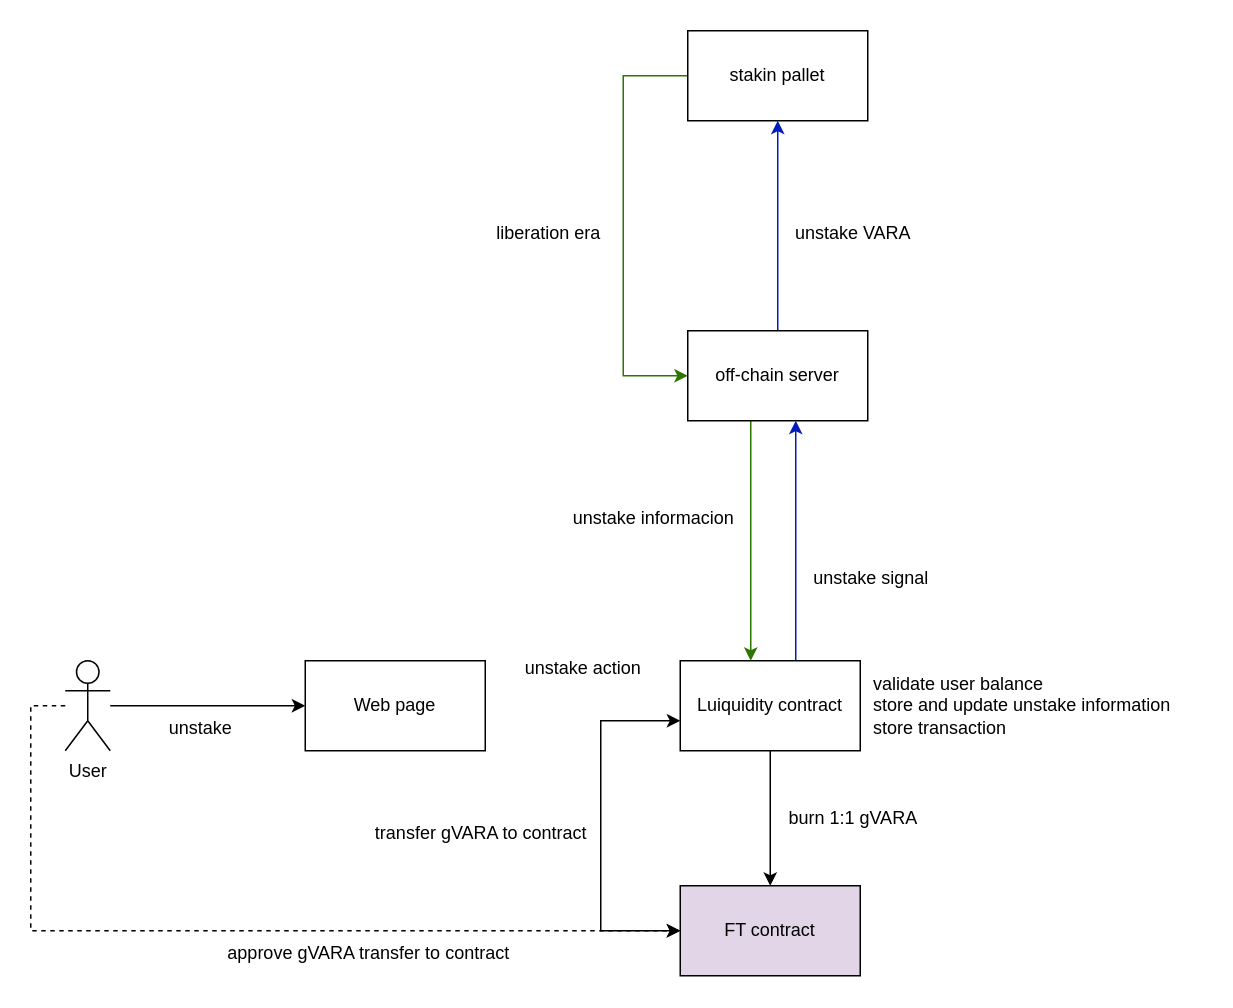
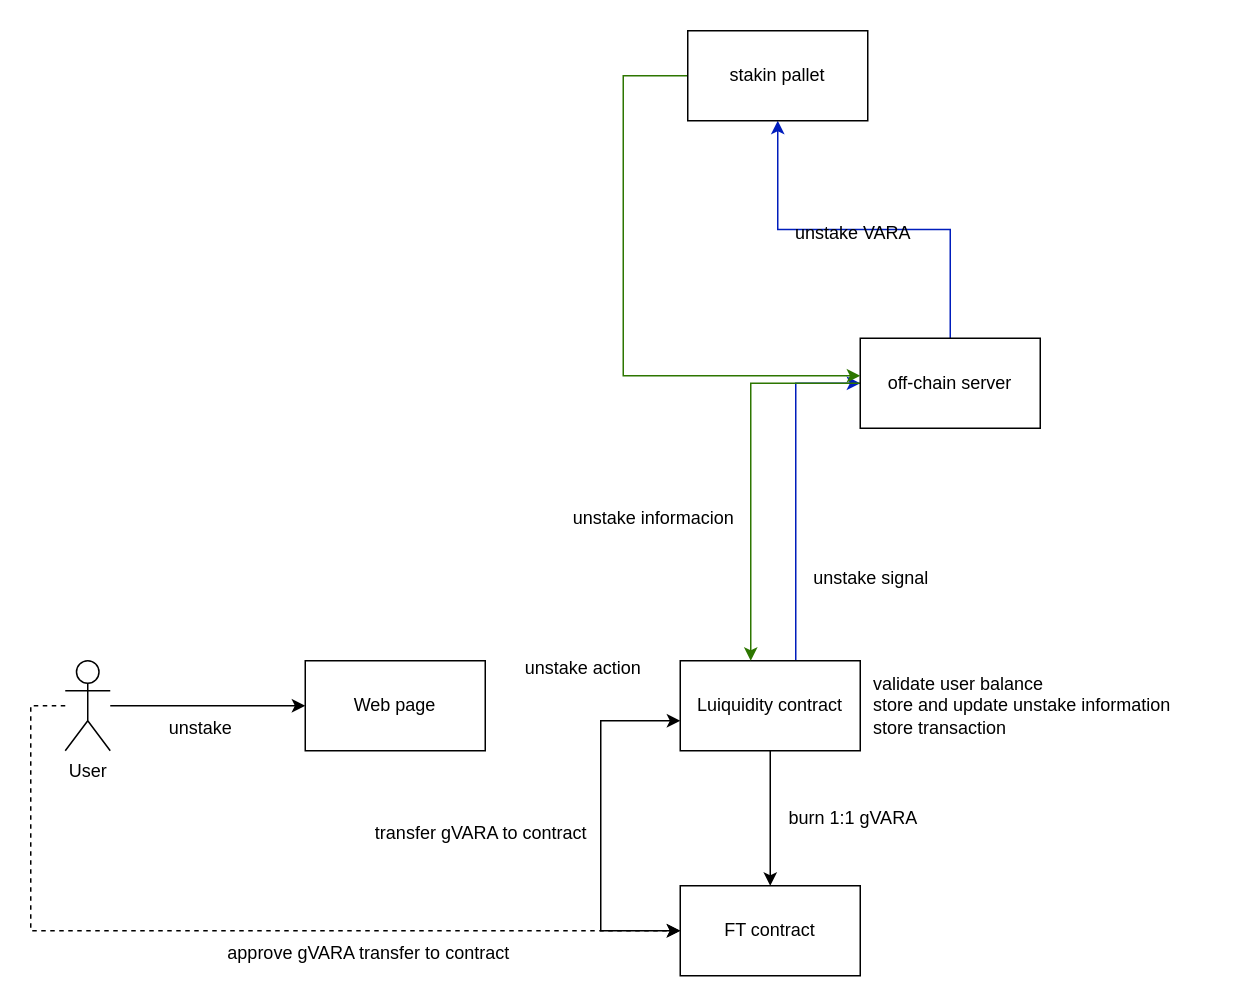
(548, 233) -> none
(778, 376) -> (950, 383)
(770, 931) -> (770, 931)
